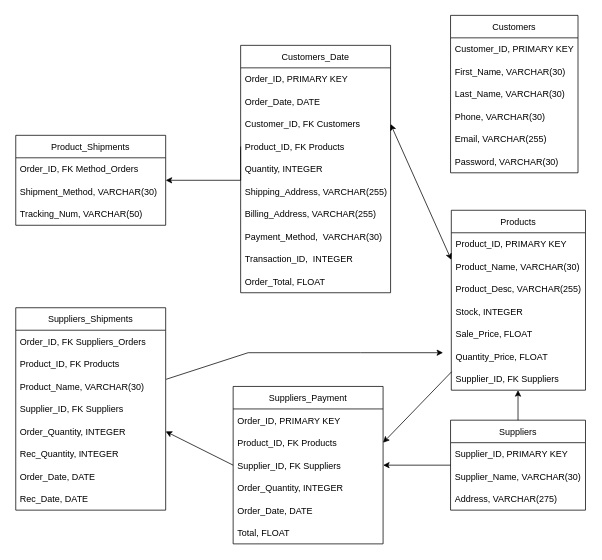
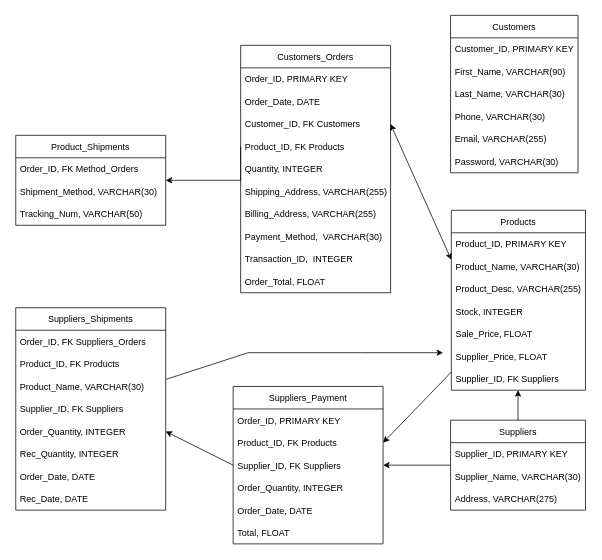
(315, 57) -> (315, 57)
(509, 72) -> (509, 72)
(503, 357) -> (502, 357)
